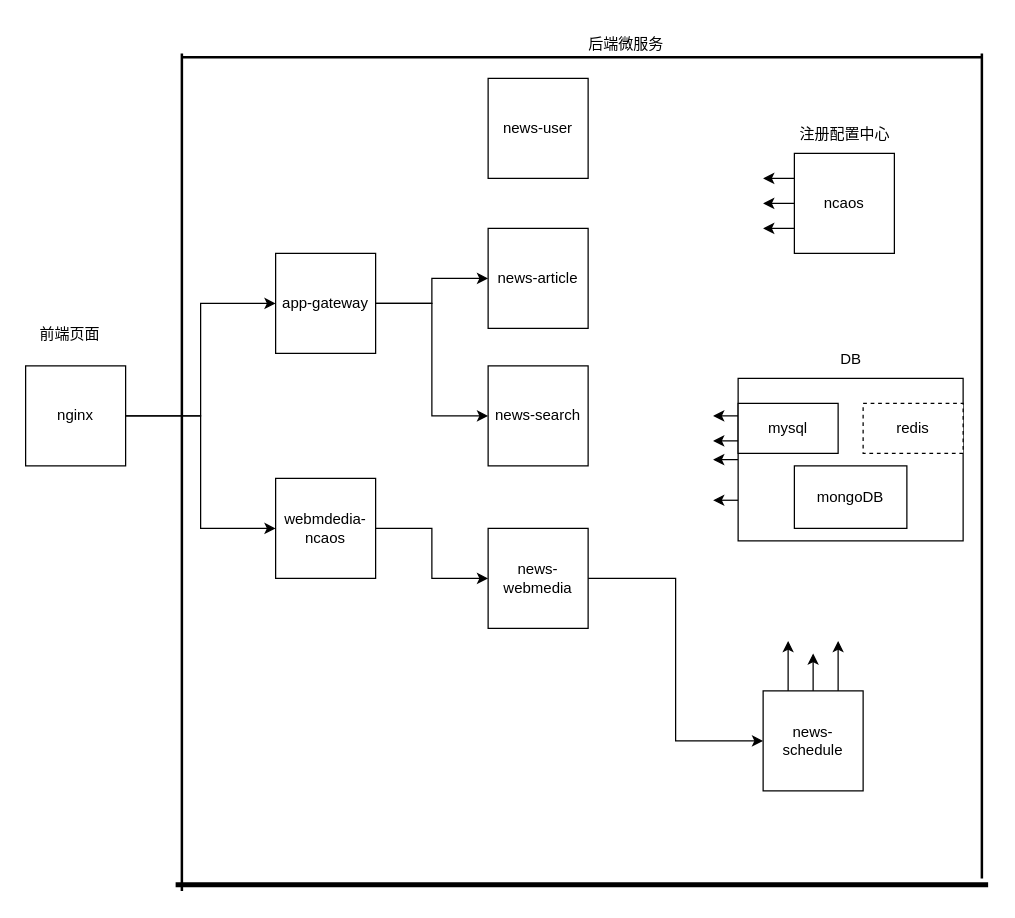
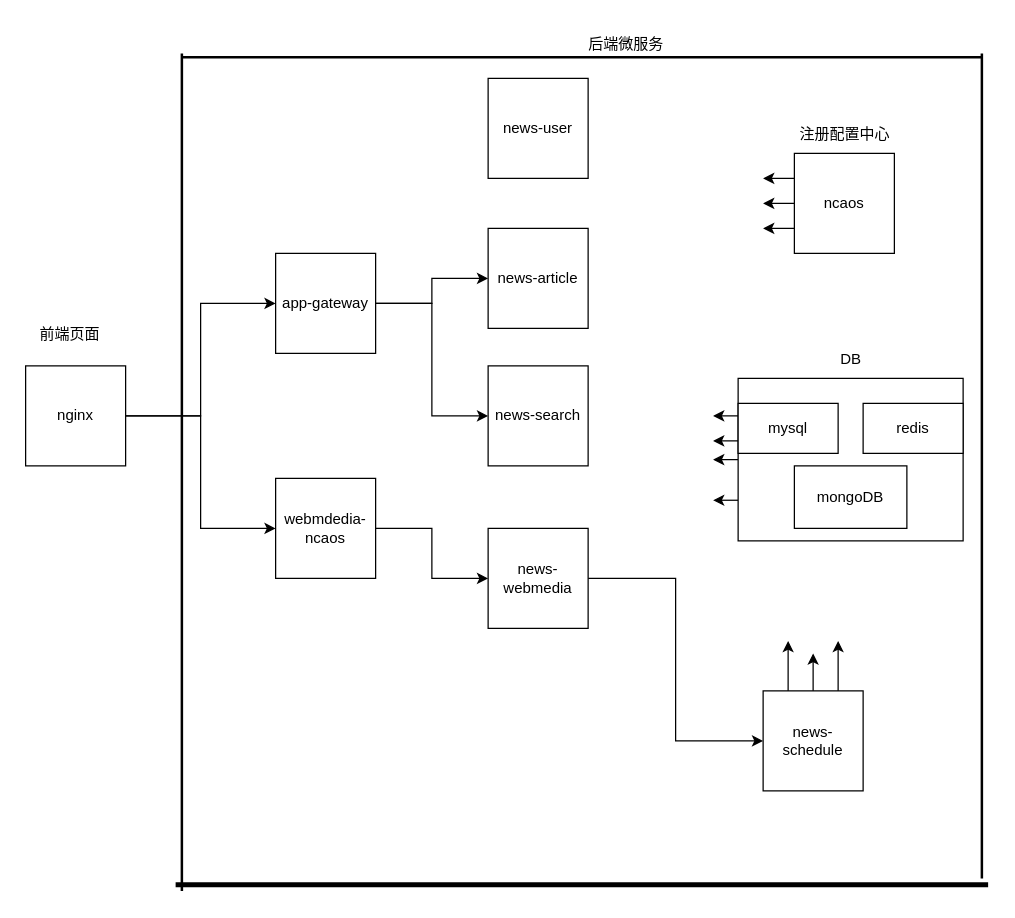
(913, 428) -> (913, 428)
